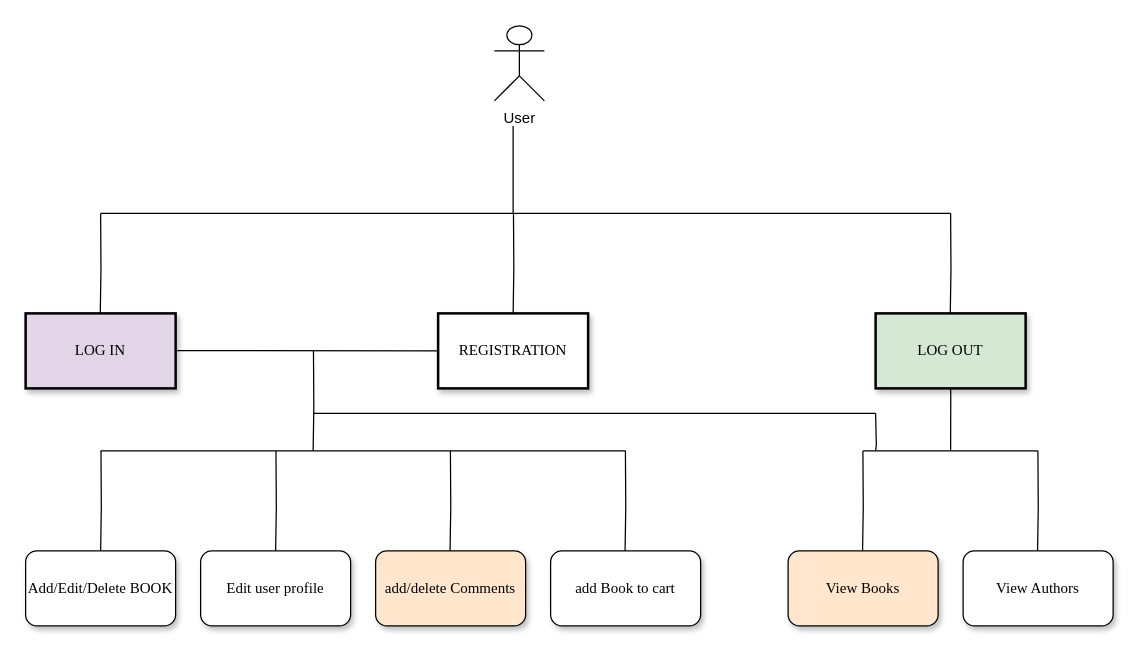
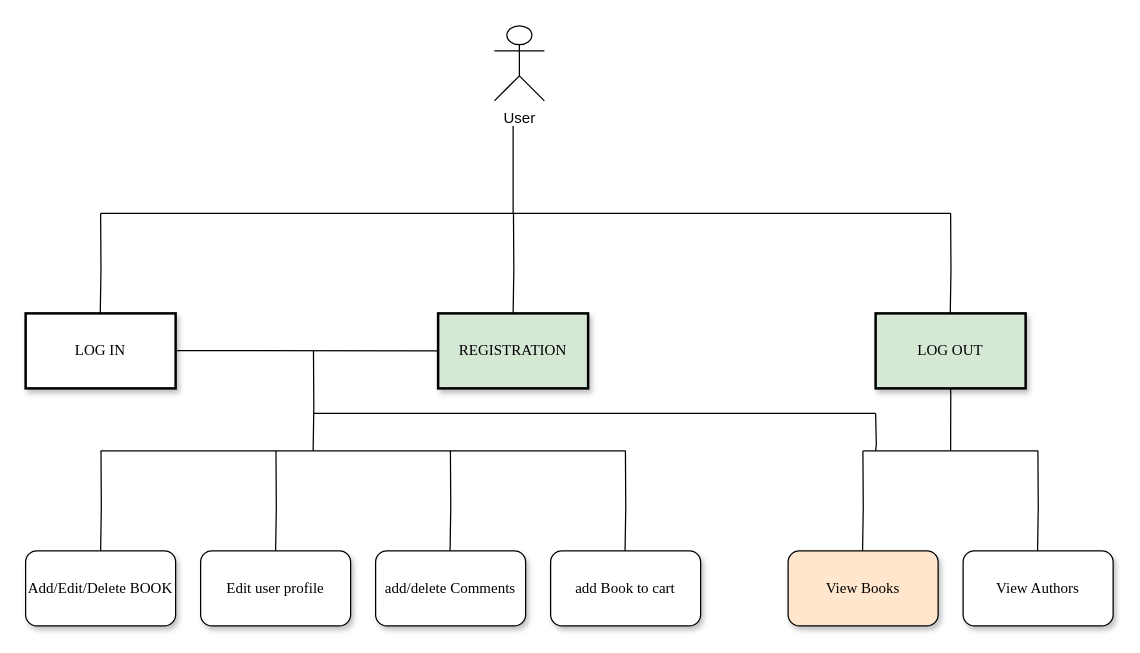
(101, 351) -> (101, 351)
(513, 351) -> (513, 351)
(451, 588) -> (451, 588)
